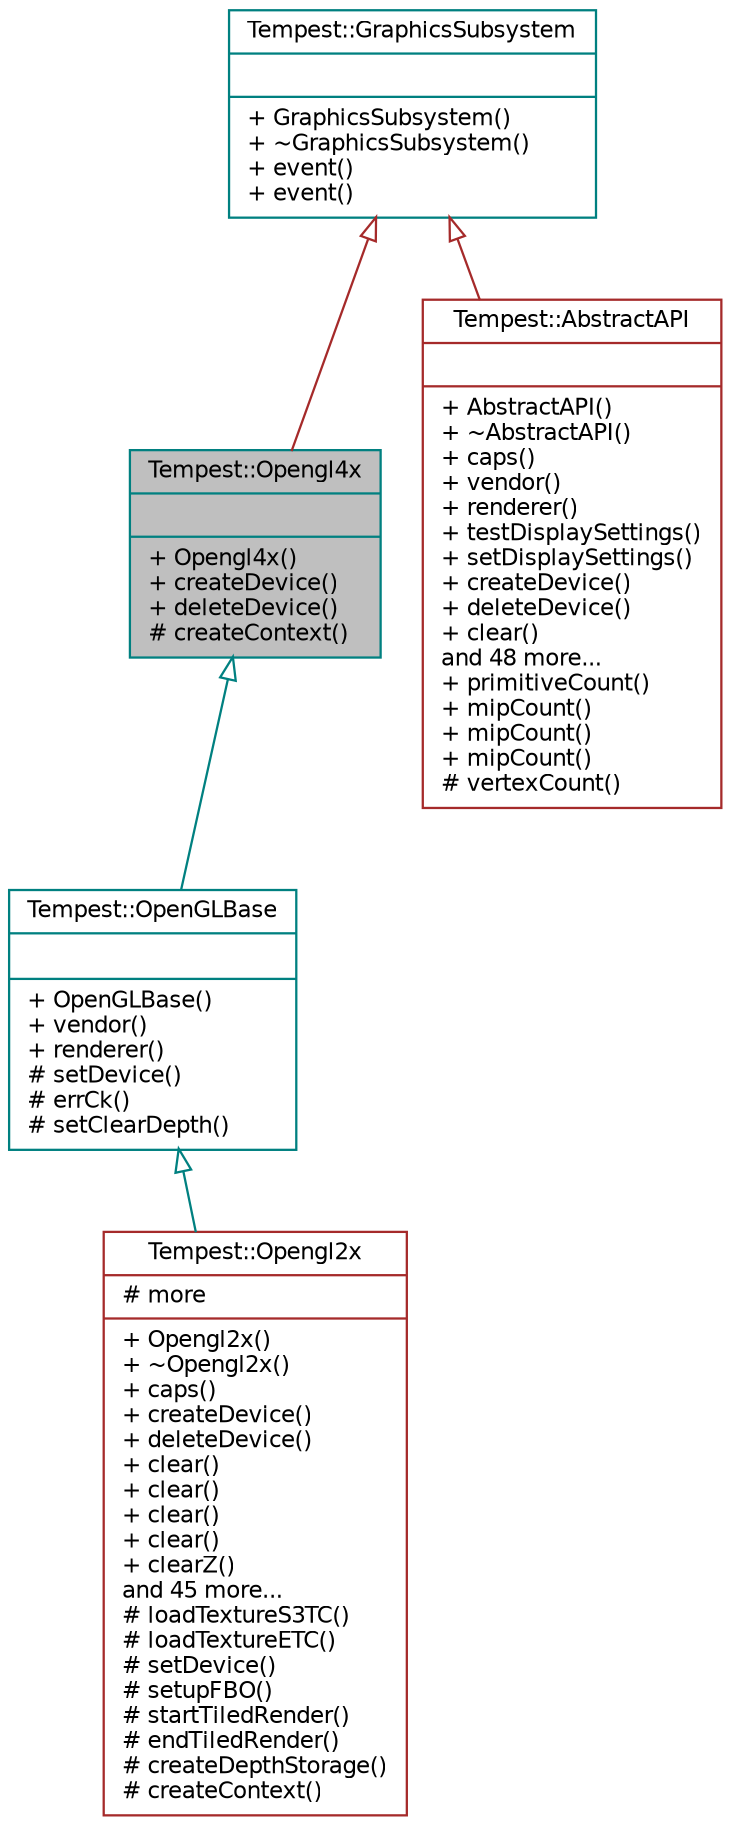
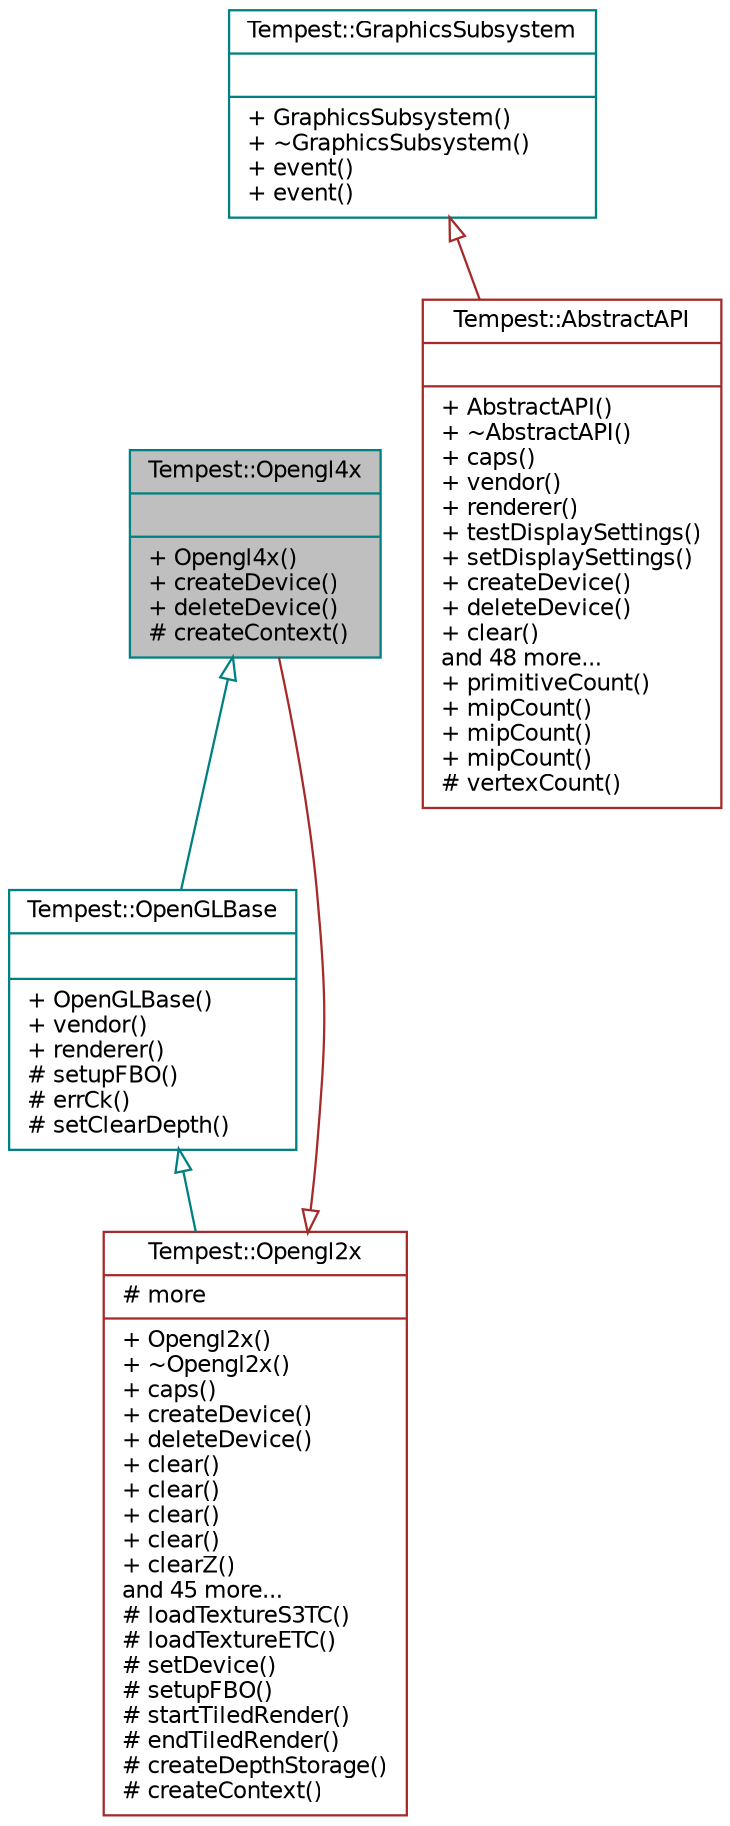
(330, 345) -> (320, 932)
(105, 1076) -> (104, 1076)
